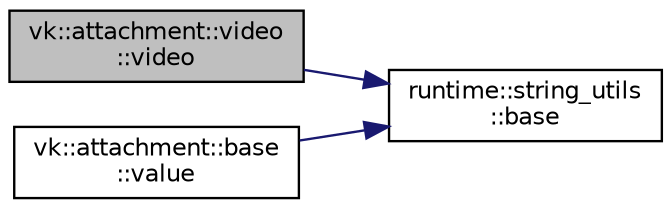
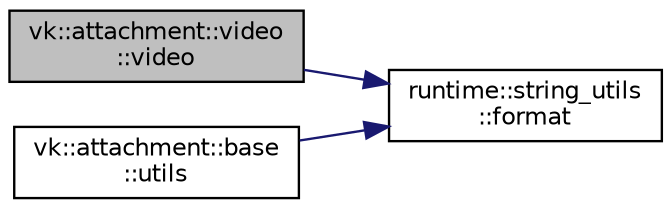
(525, 106) -> (525, 106)
(157, 162) -> (157, 162)
